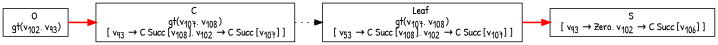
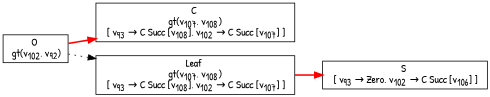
(305, 22) -> (78, 56)
(53, 27) -> (53, 53)
(348, 32) -> (121, 85)
